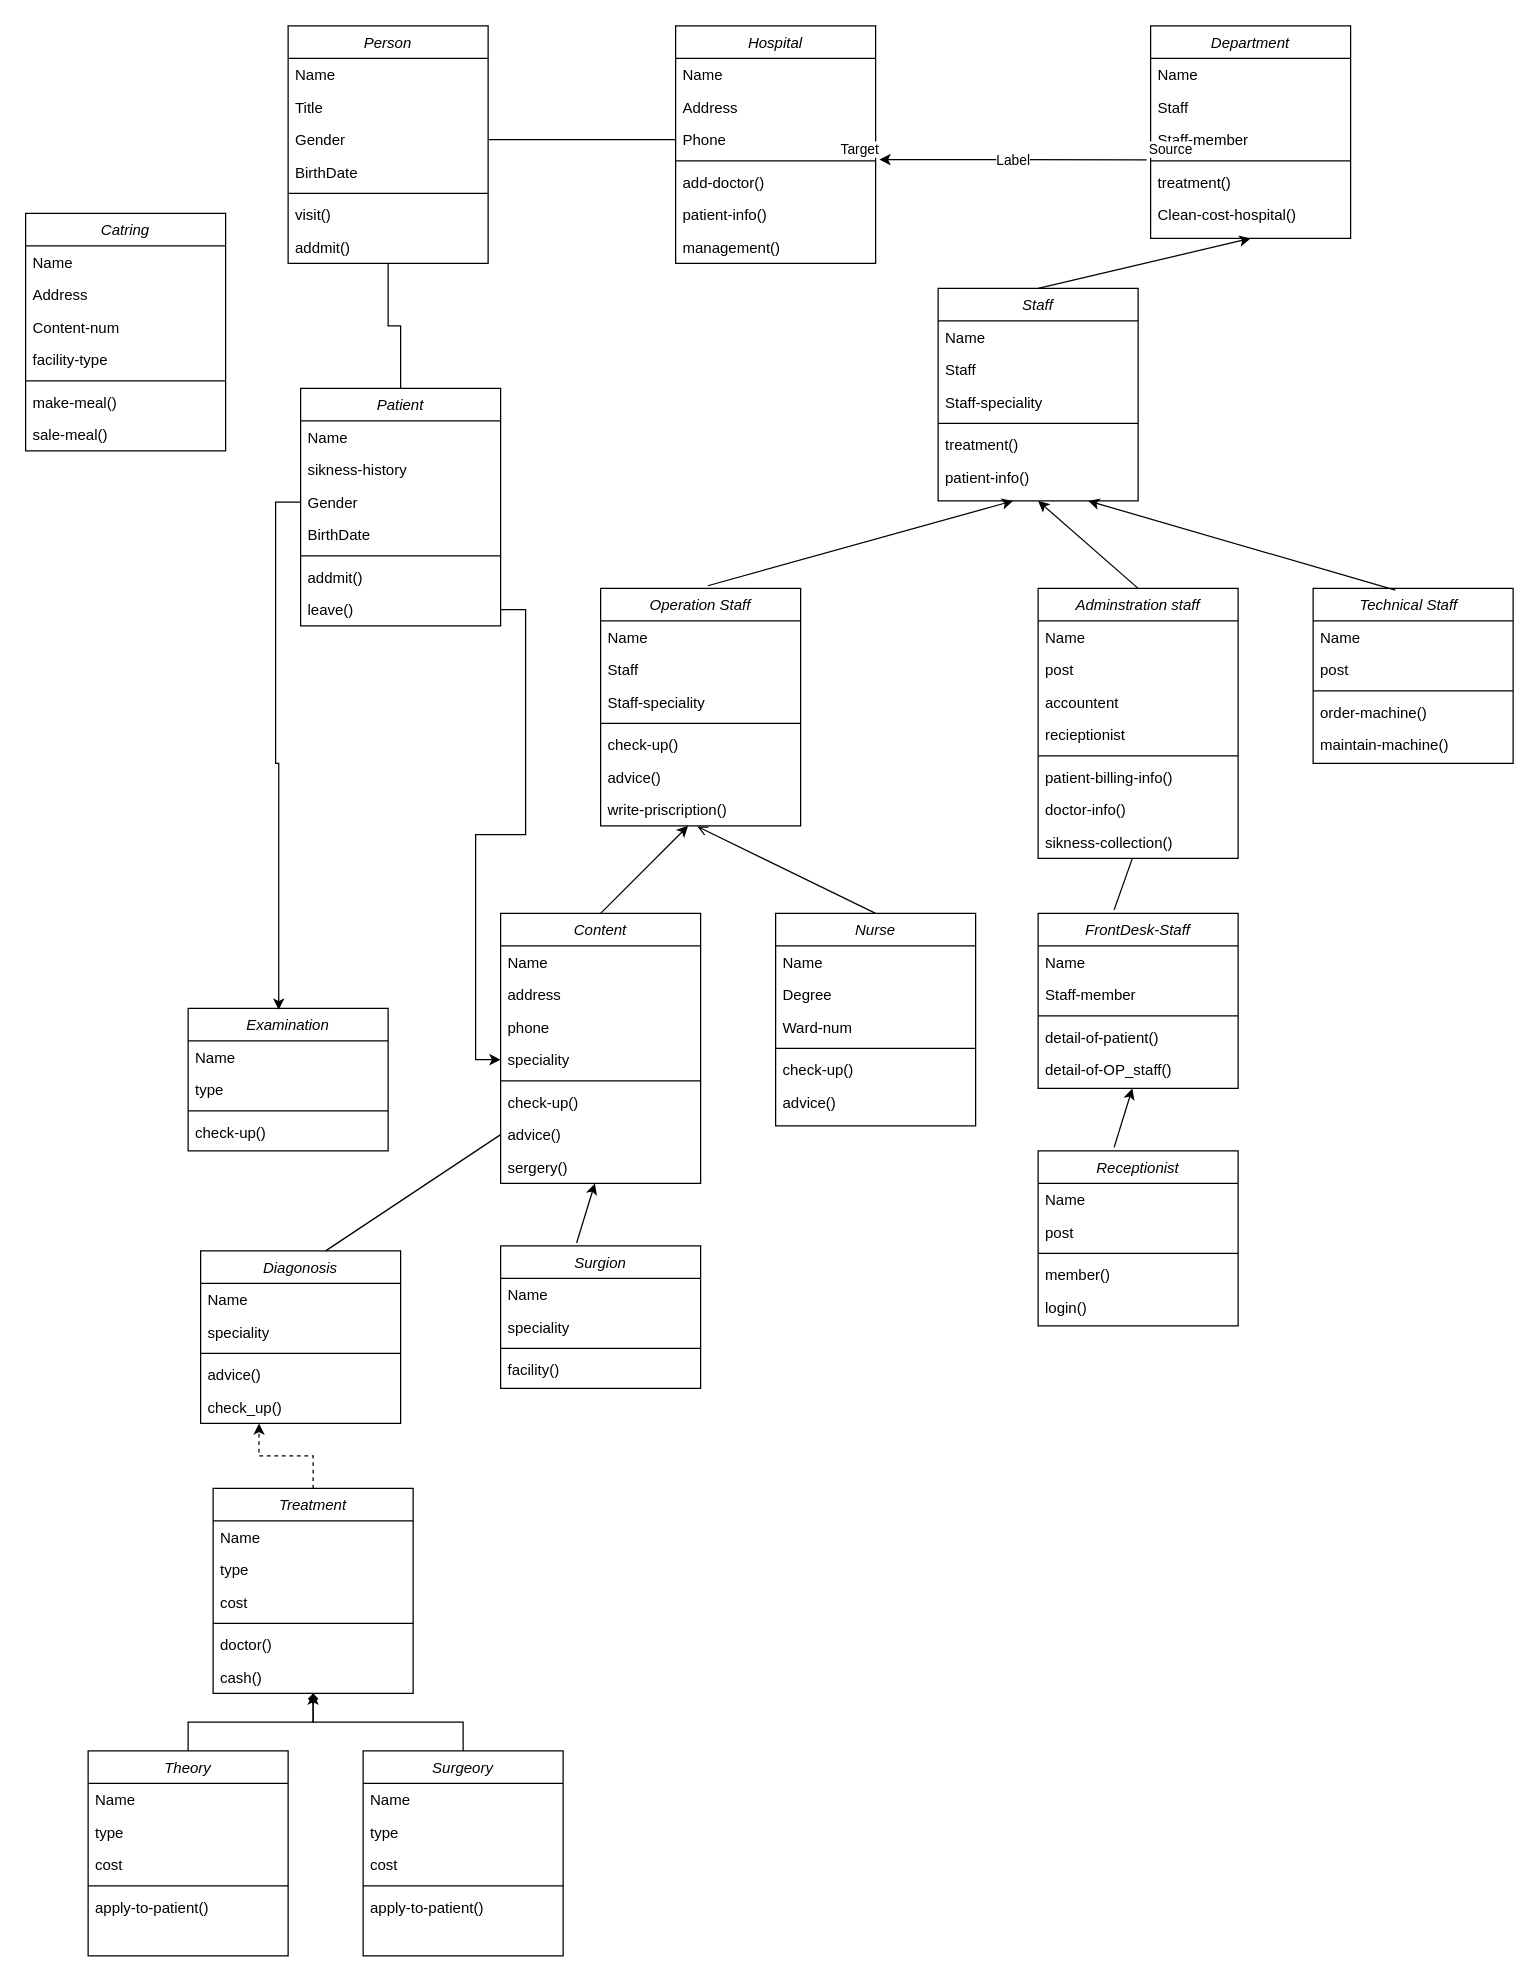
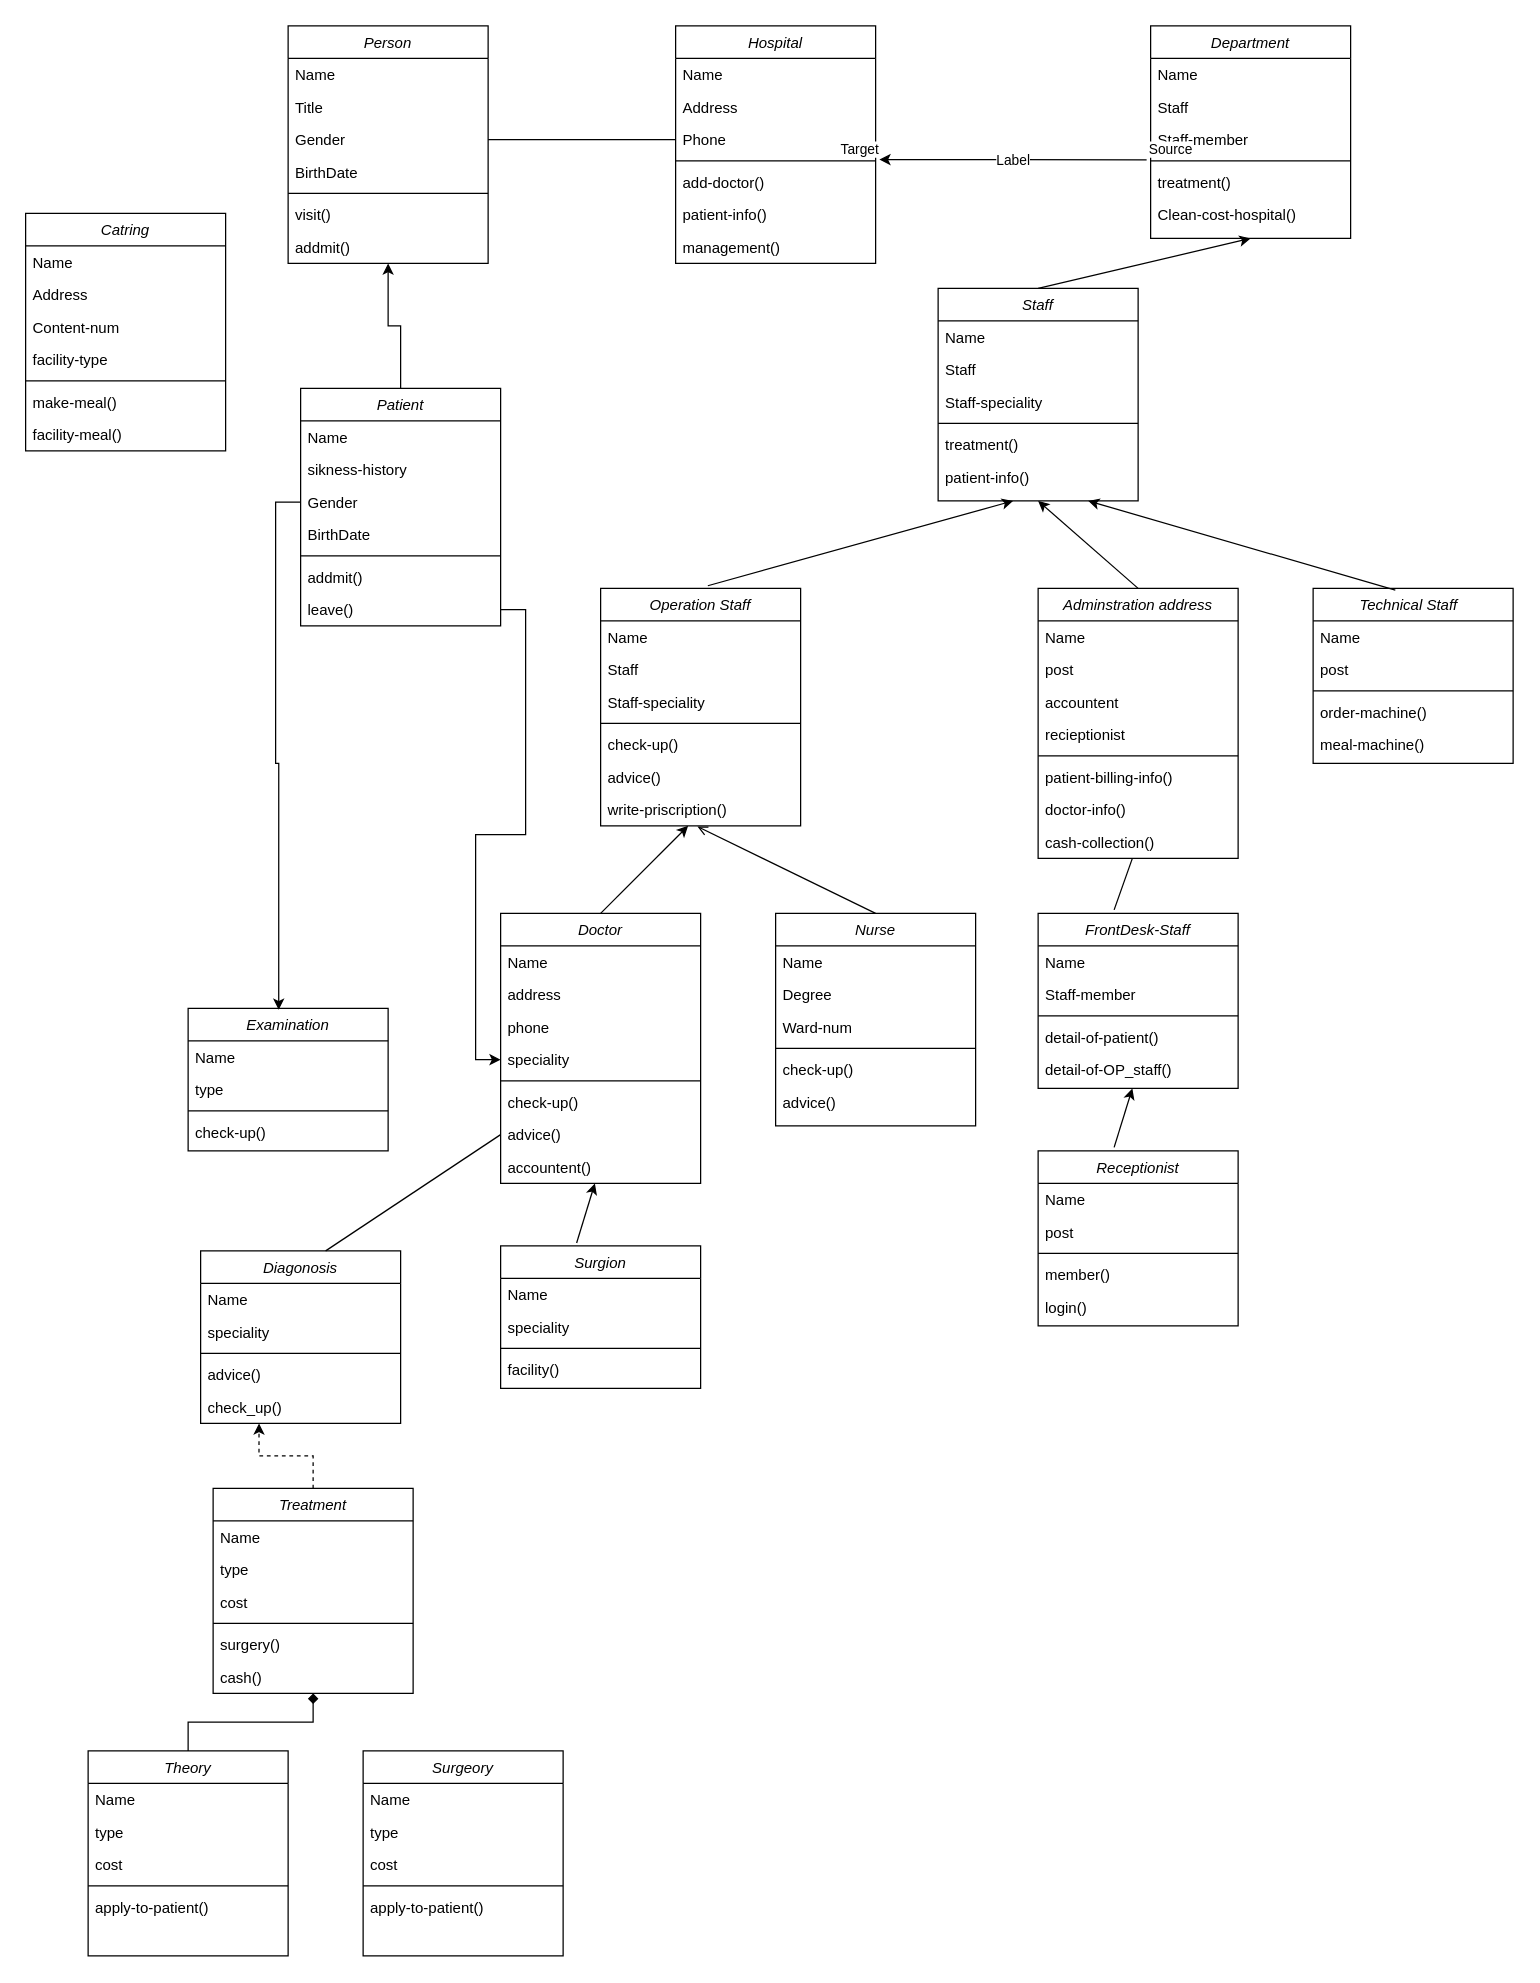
(388, 270) -> (388, 273)
(75, 435) -> (88, 435)
(1138, 605) -> (1138, 605)
(1390, 745) -> (1375, 745)
(1121, 843) -> (1111, 843)
(600, 930) -> (600, 930)
(545, 1168) -> (558, 1168)
(254, 1645) -> (258, 1645)
(403, 1722) -> none
